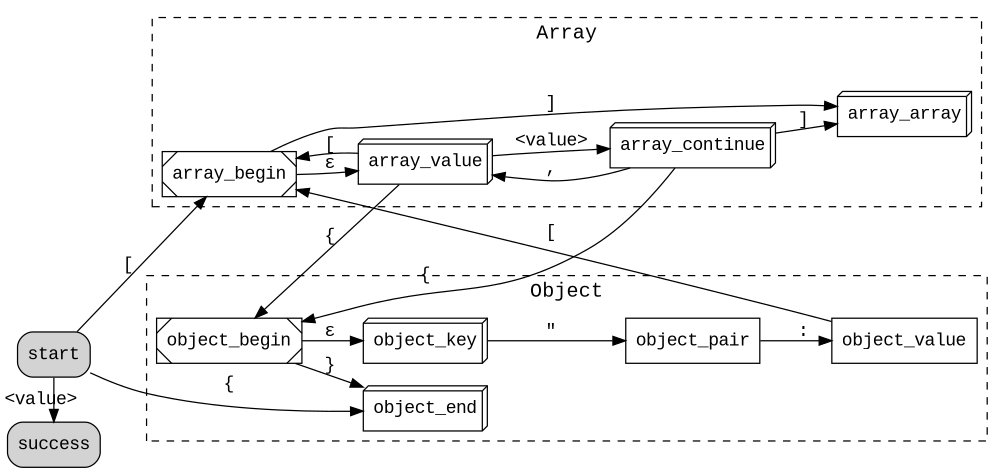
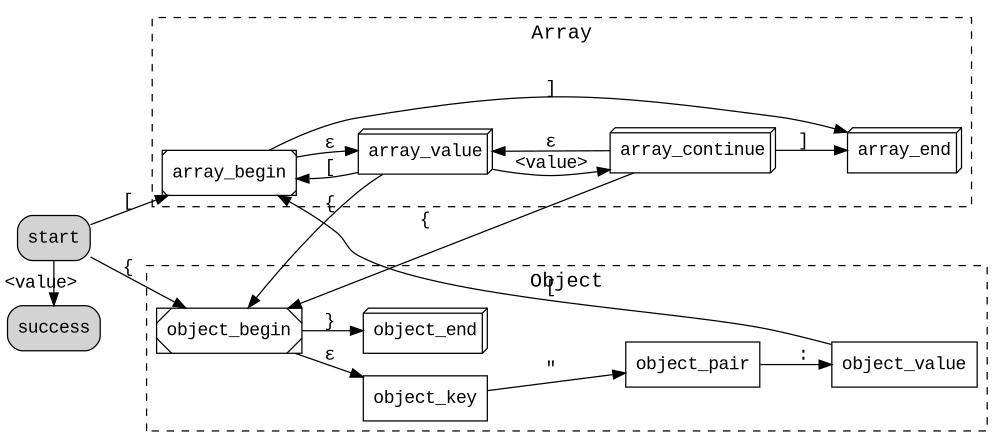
(905, 114) -> (905, 150)
(551, 168) -> (551, 142)
(229, 174) -> (229, 173)
(425, 341) -> (425, 398)
(218, 405) -> (133, 280)
